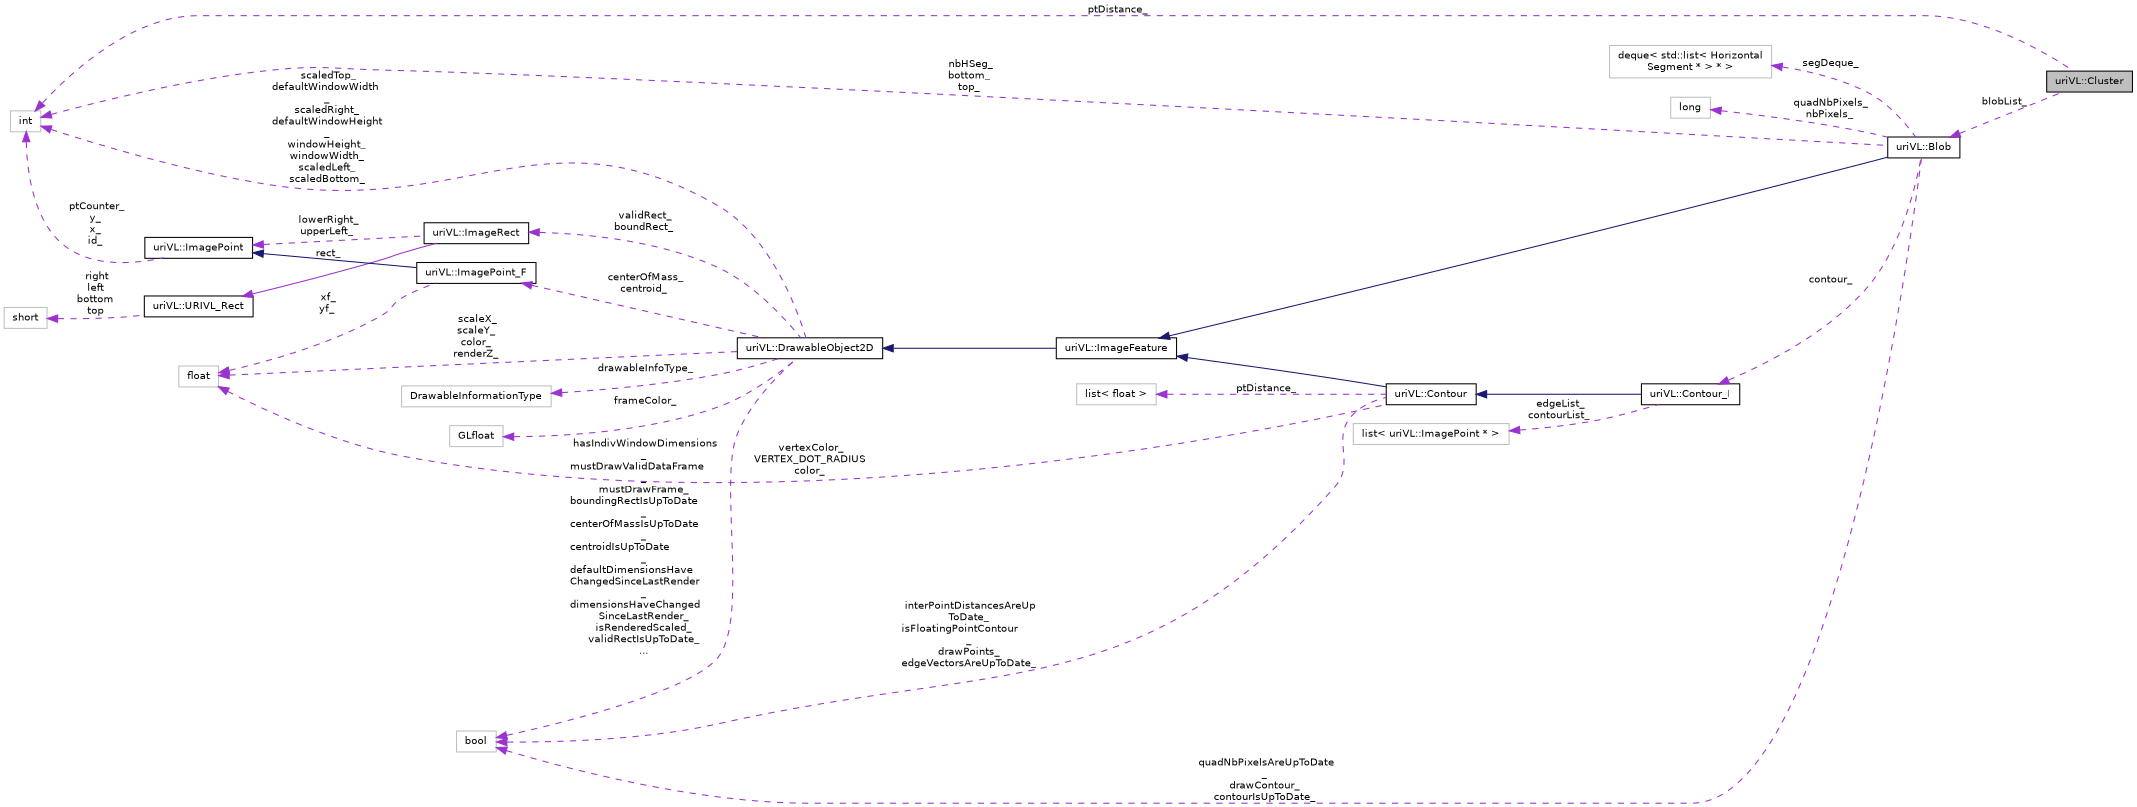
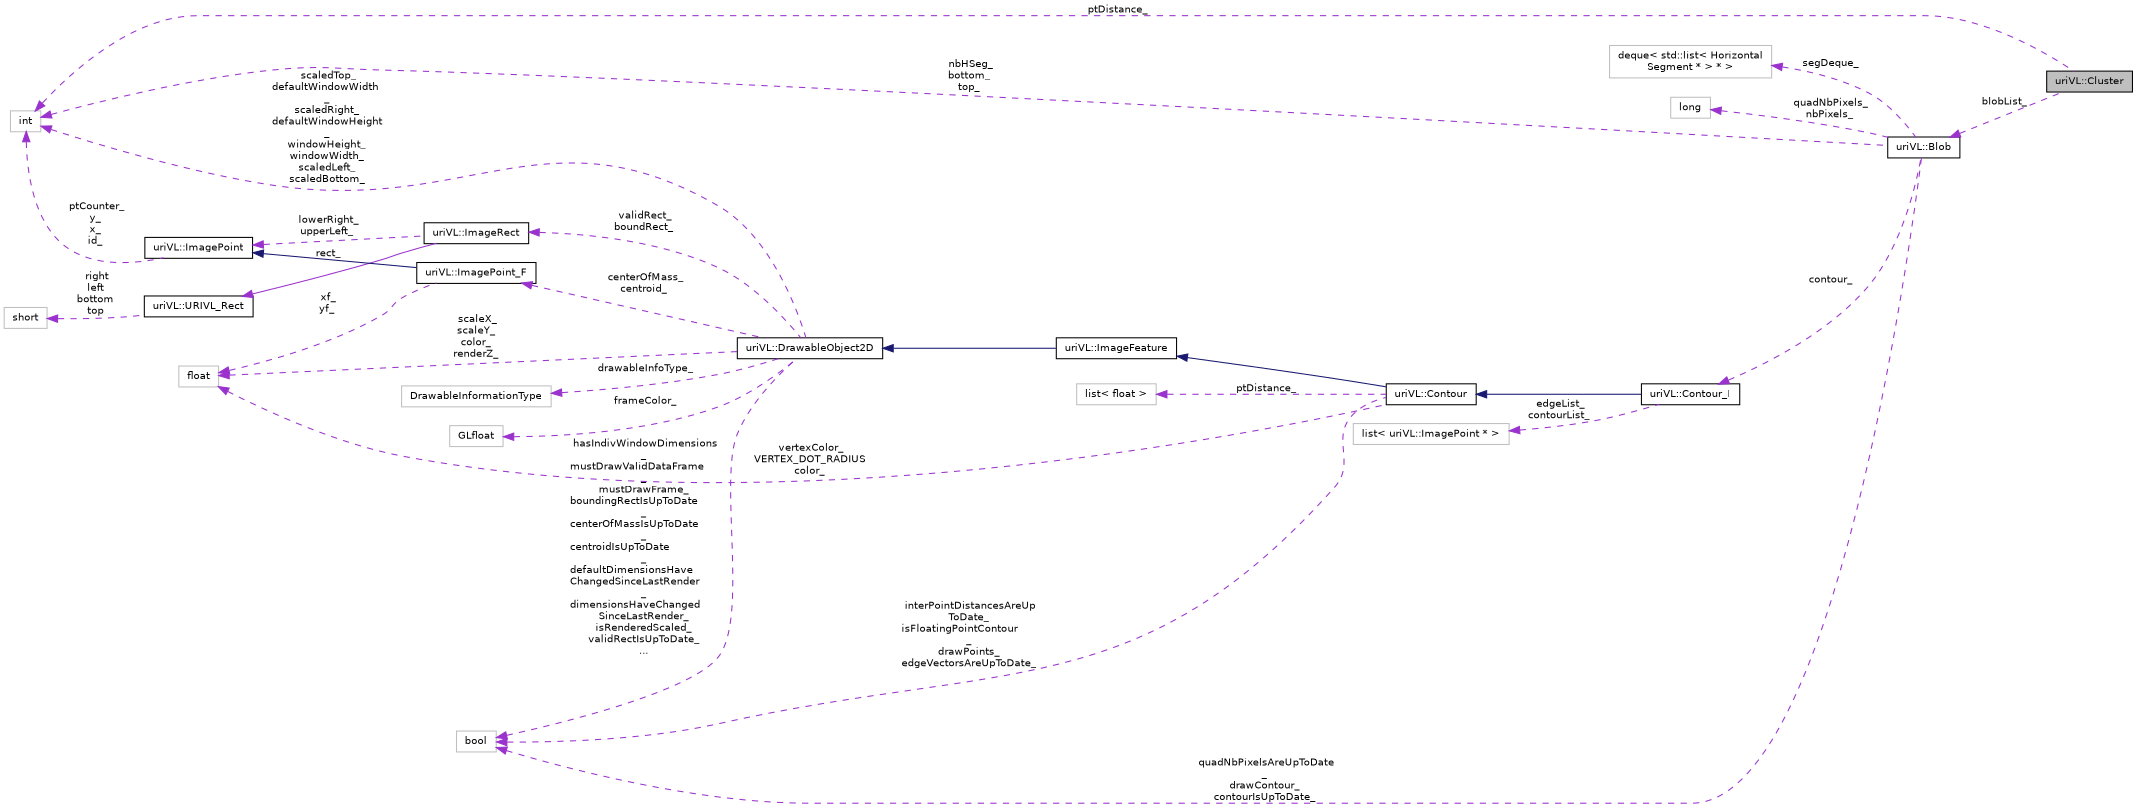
(1529, 248) -> none
